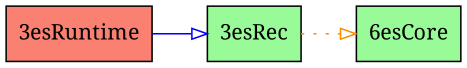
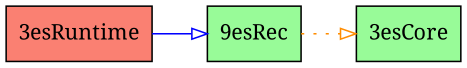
(254, 34) -> (254, 34)
(409, 34) -> (409, 34)
